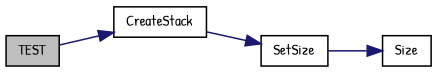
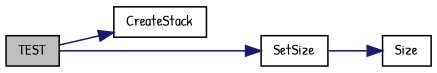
(226, 36) -> (153, 51)
